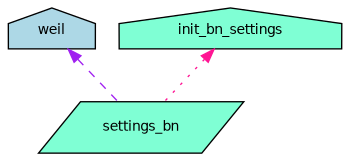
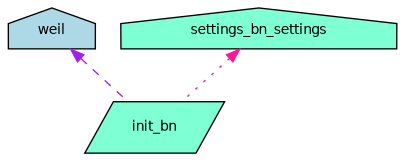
(230, 31) -> (259, 31)
(141, 127) -> (155, 127)
